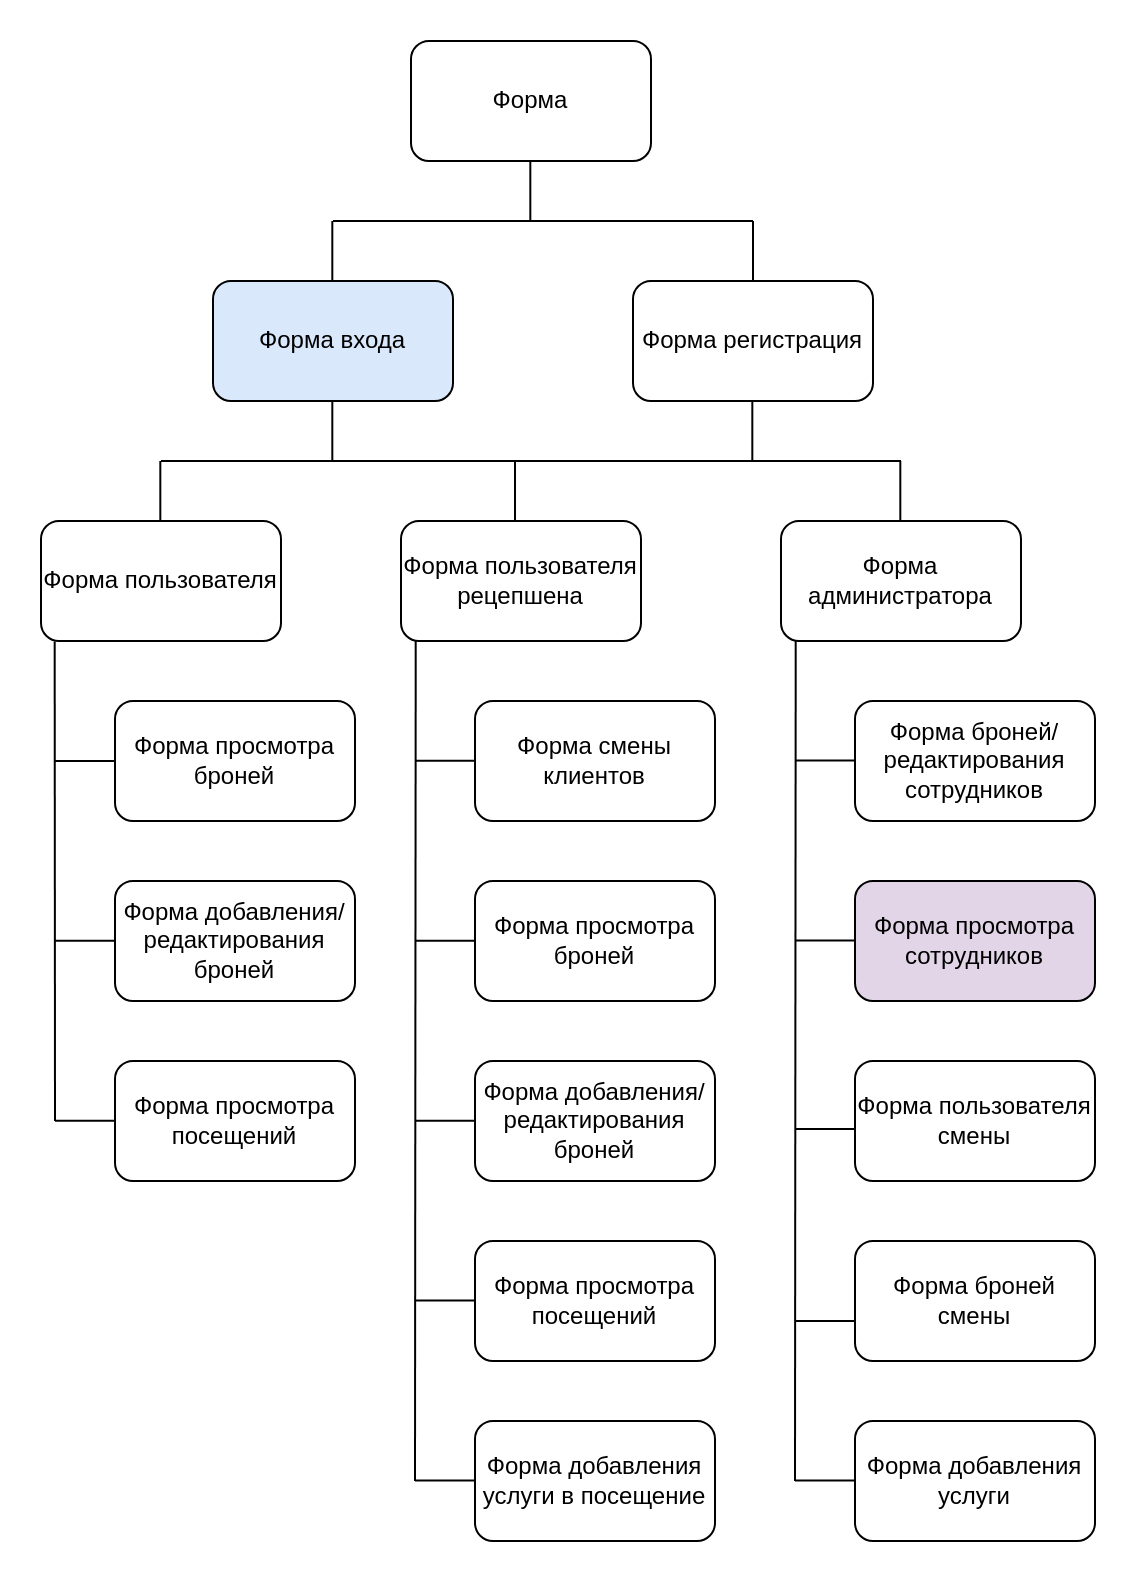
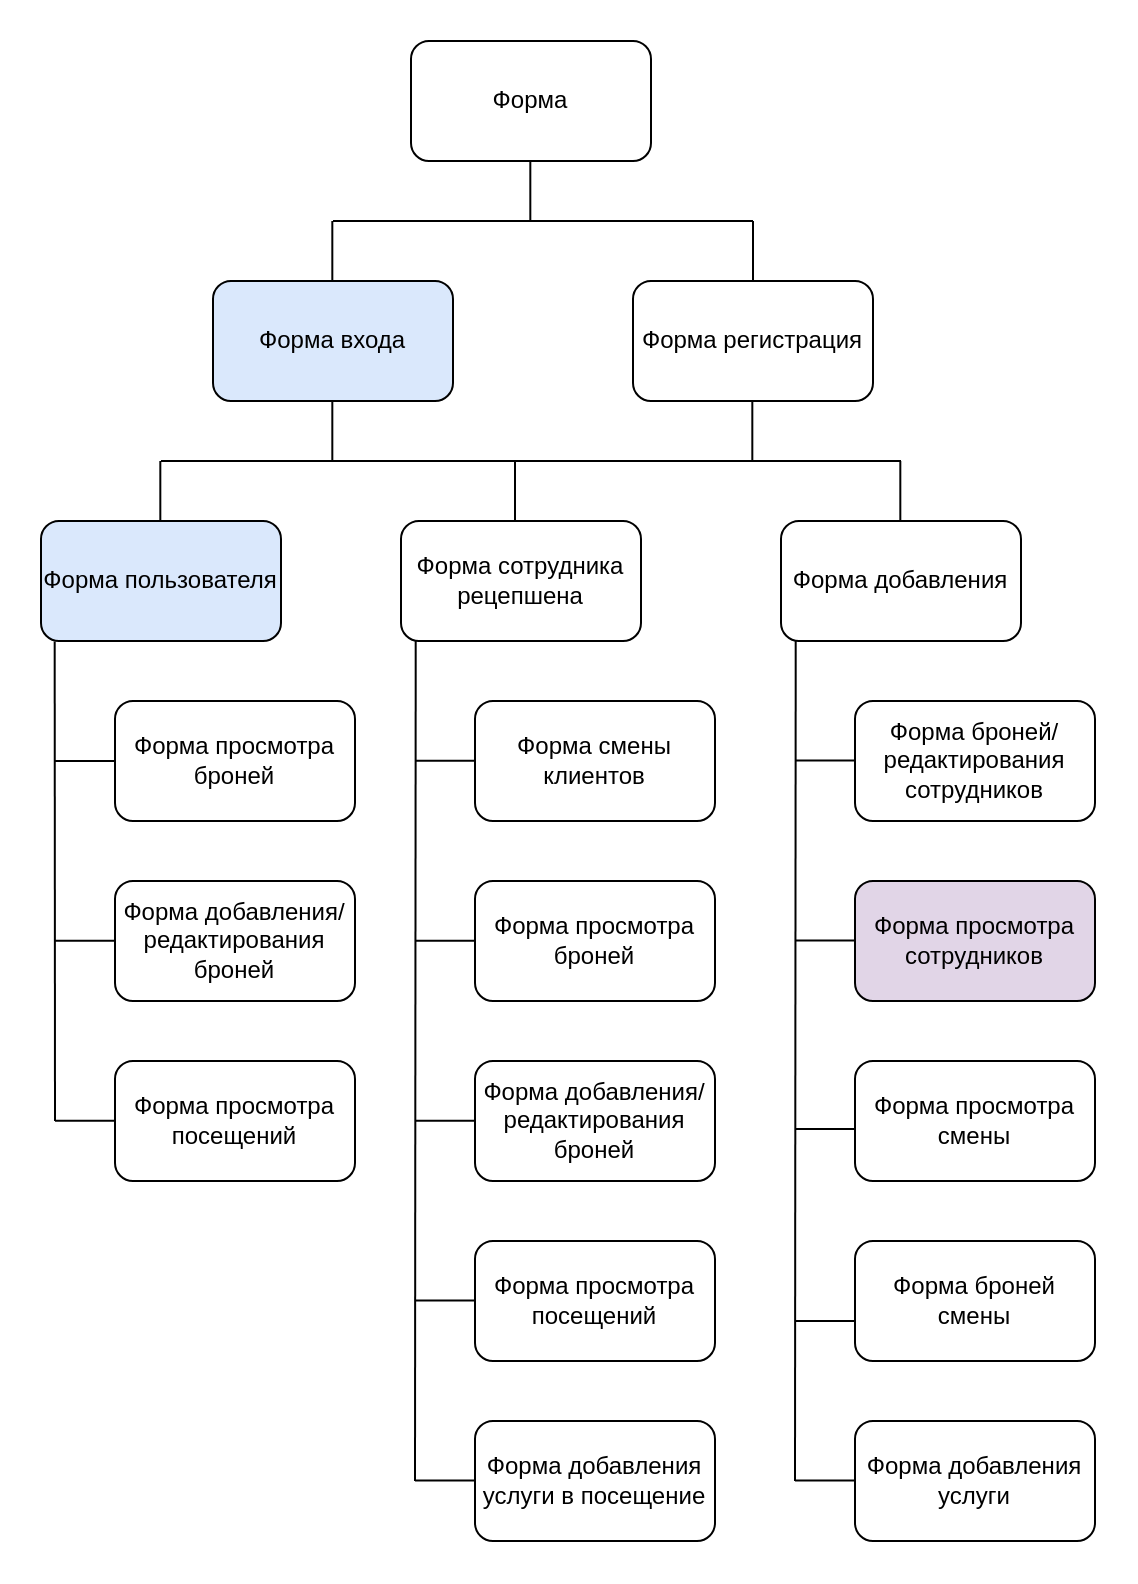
(161, 581) -> (161, 581)
(521, 581) -> (521, 581)
(901, 581) -> (901, 581)
(975, 1121) -> (975, 1121)
